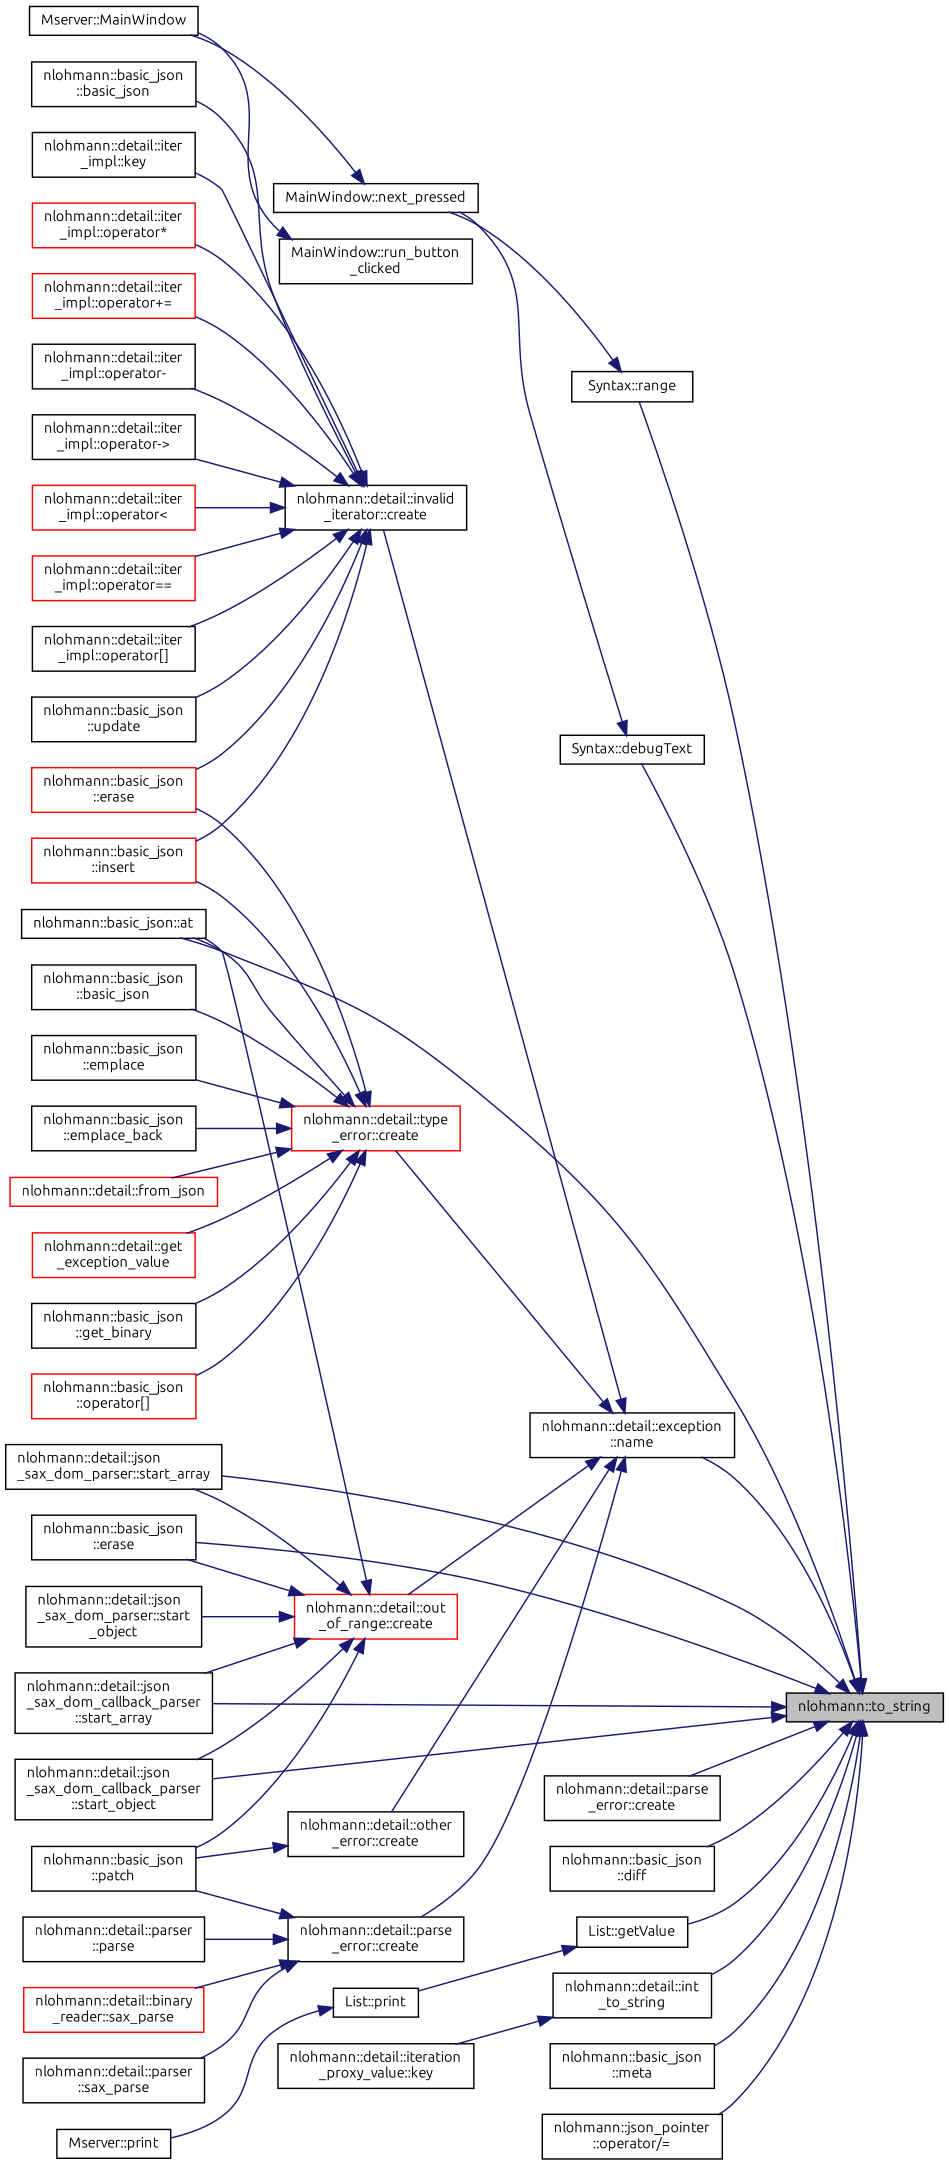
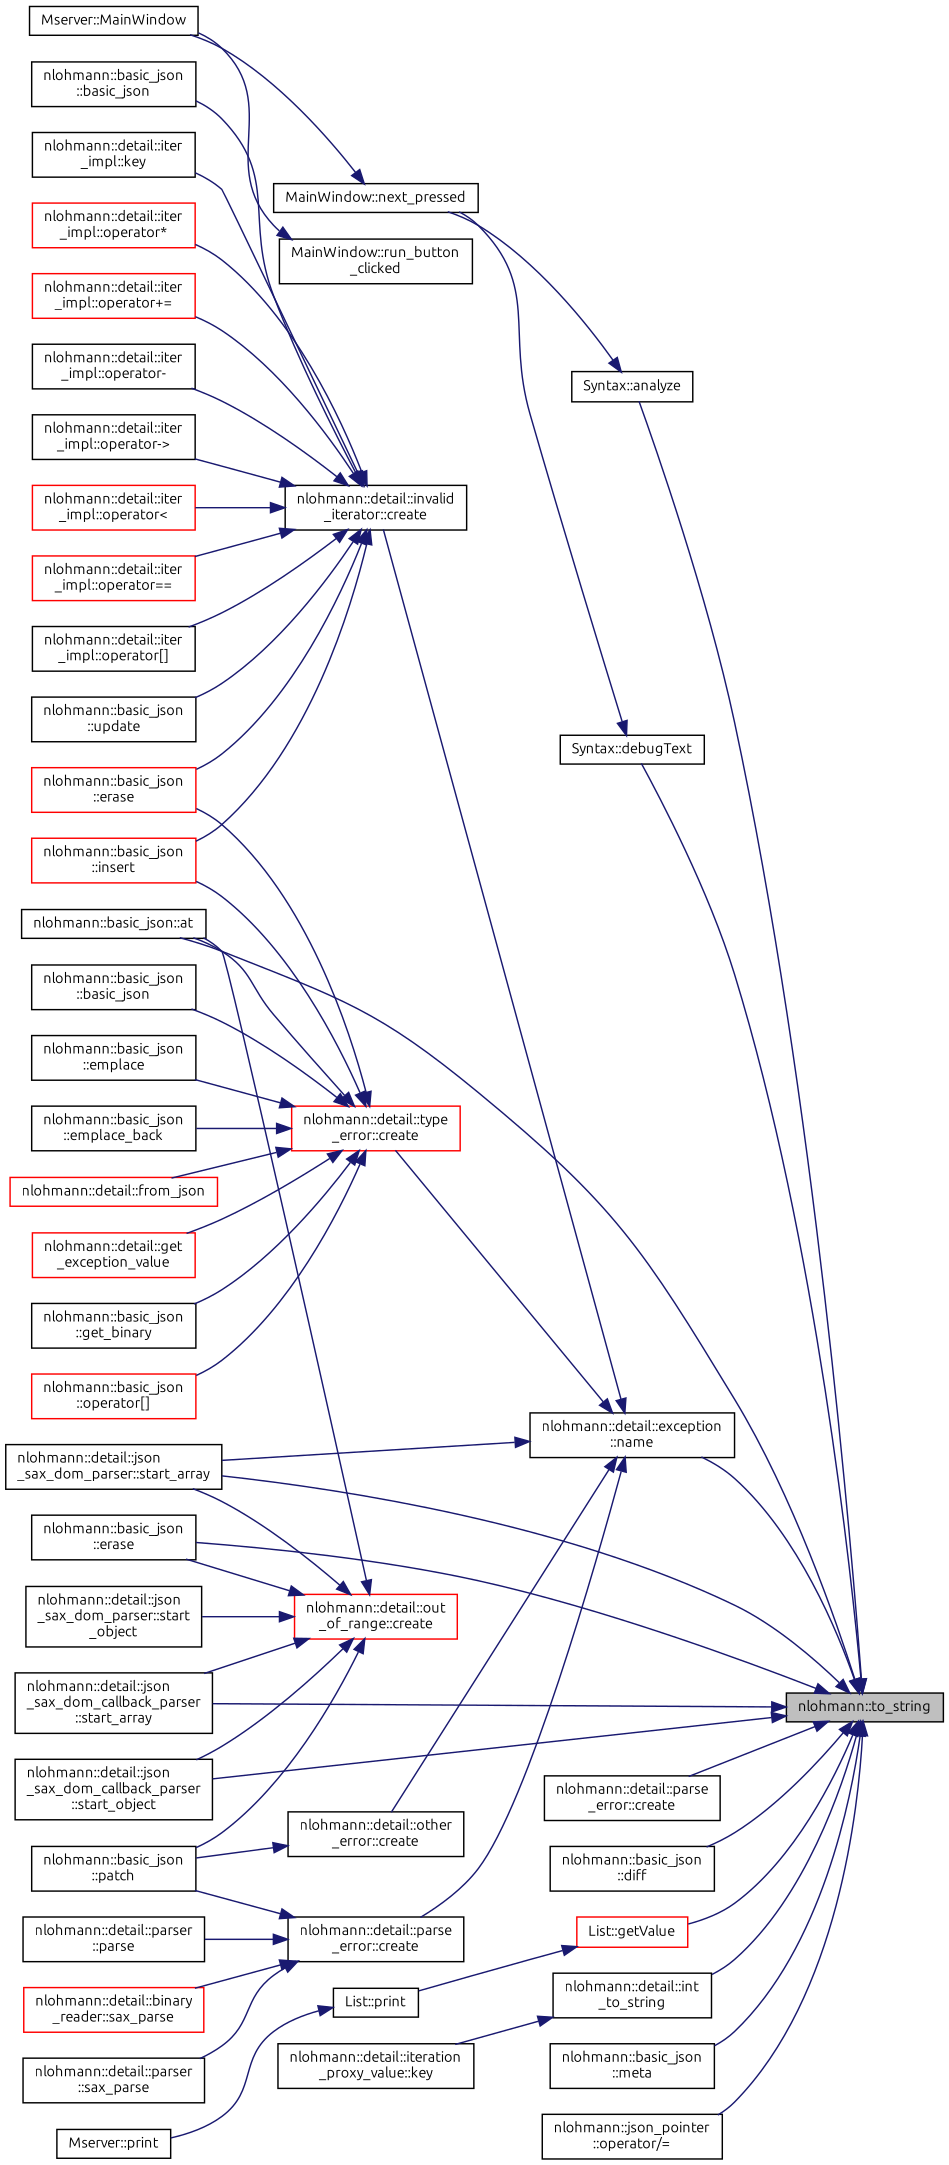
(632, 387) -> (632, 387)
(493, 1534) -> (368, 1451)
(632, 1932) -> (632, 1932)
